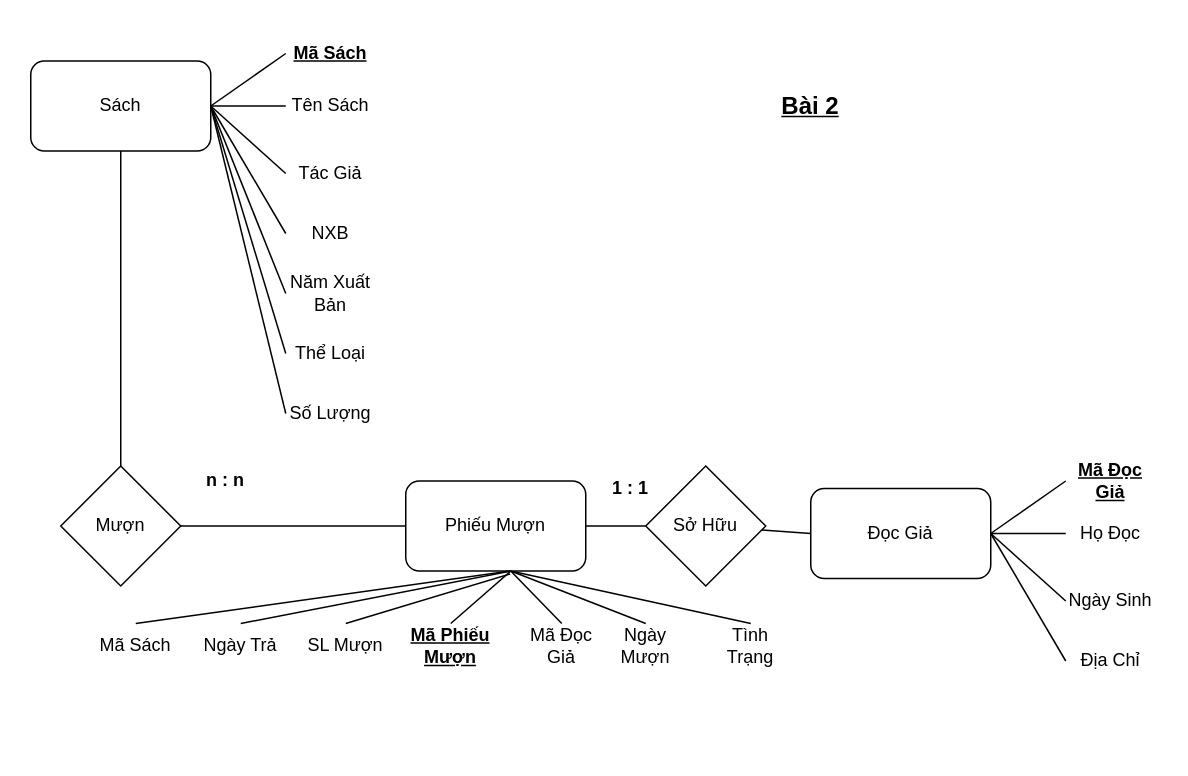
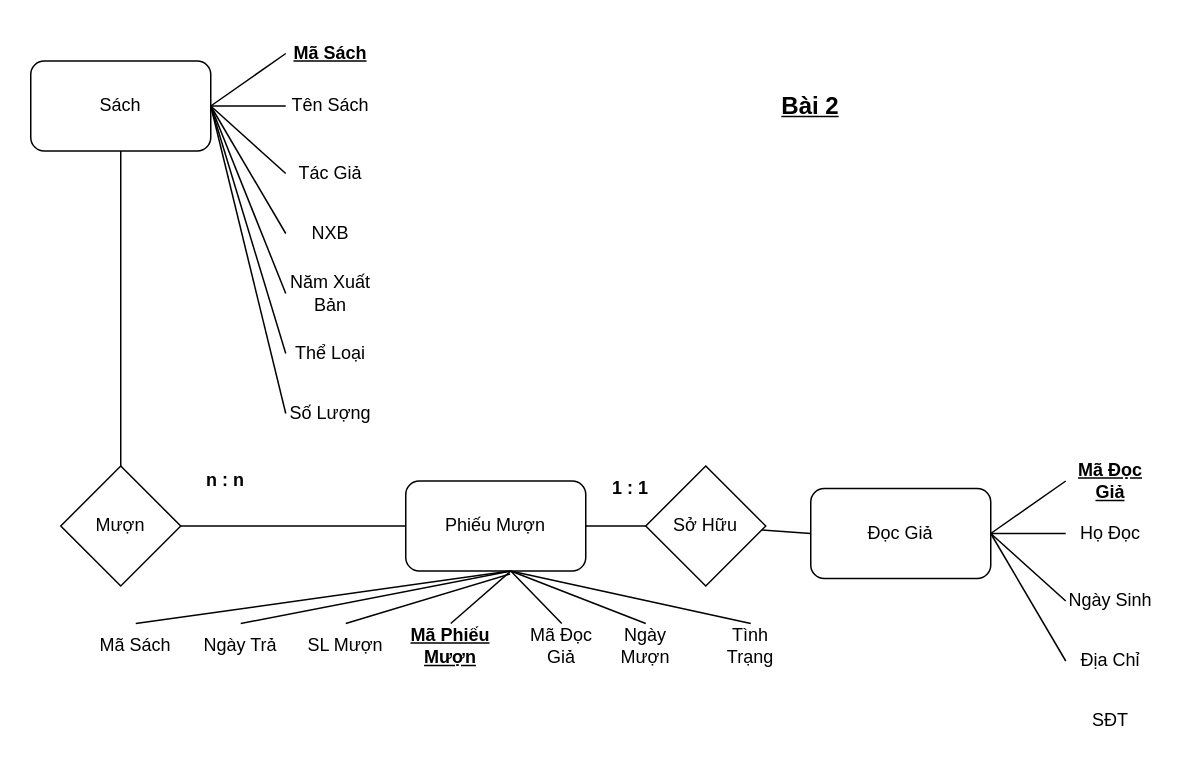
none -> (1111, 721)
